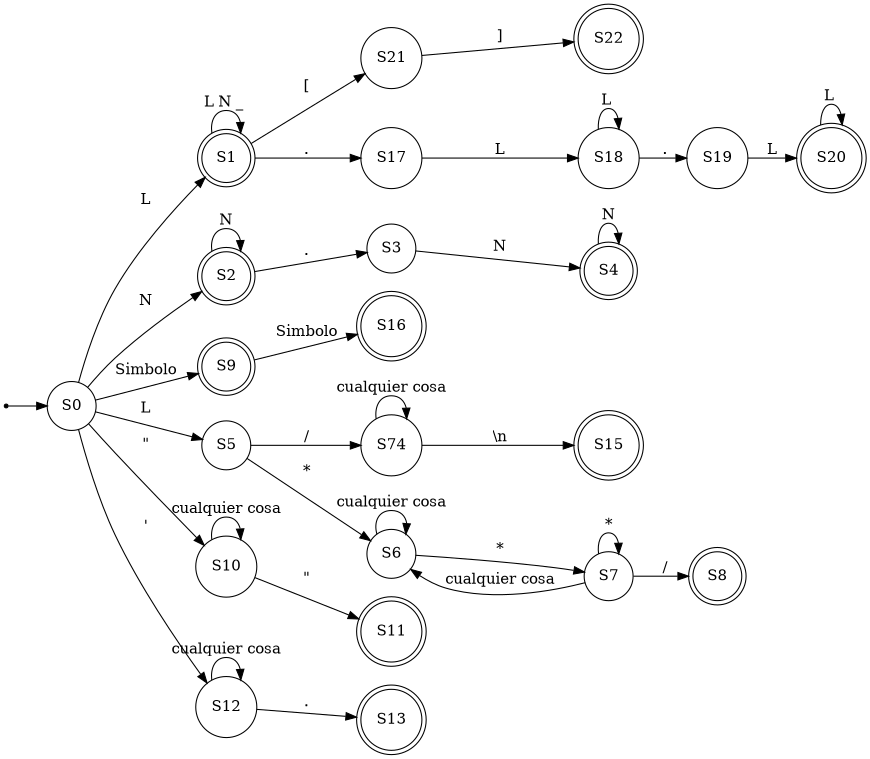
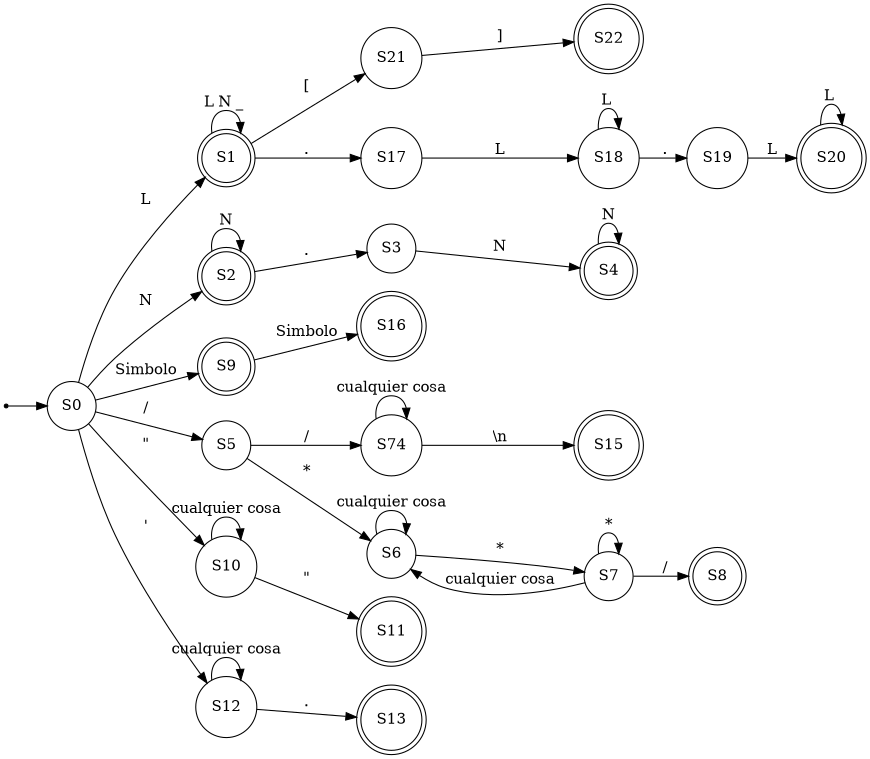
(146, 409) -> (146, 409)
